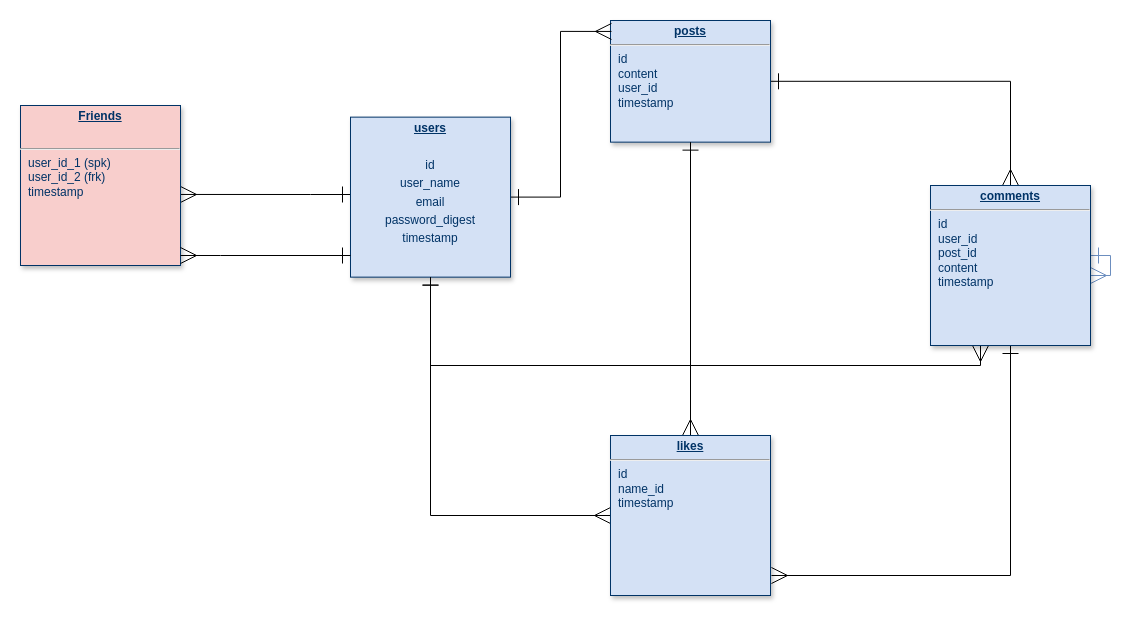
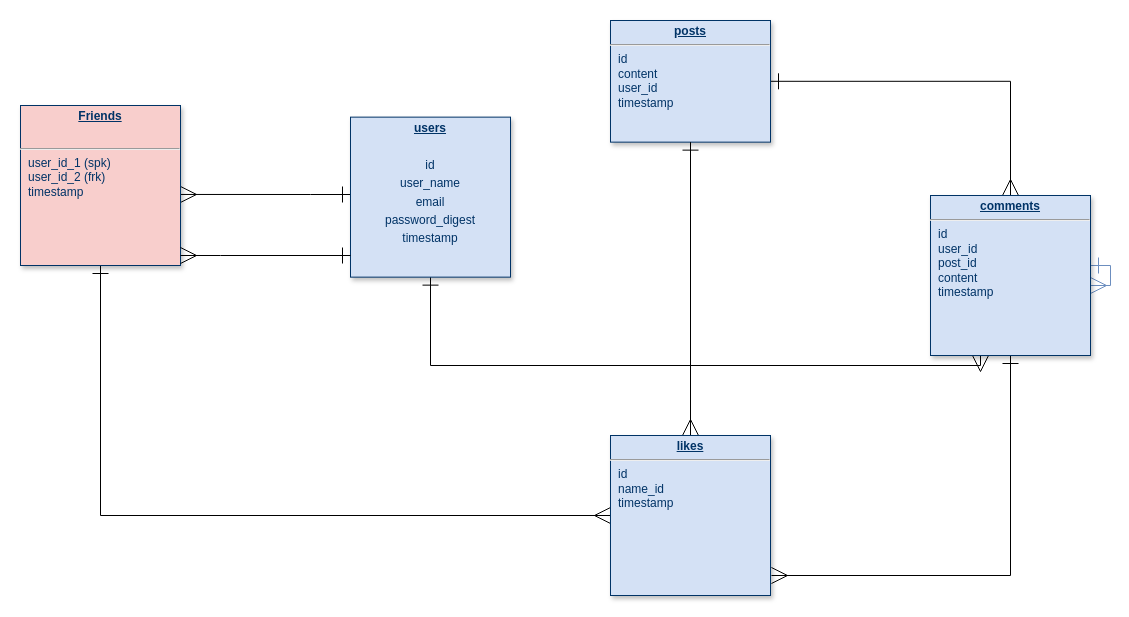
(561, 115) -> none
(1011, 266) -> (1011, 276)
(431, 442) -> (142, 516)
